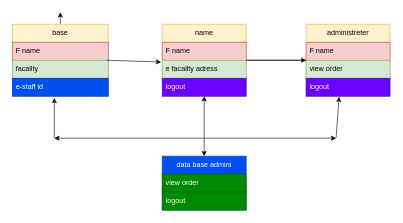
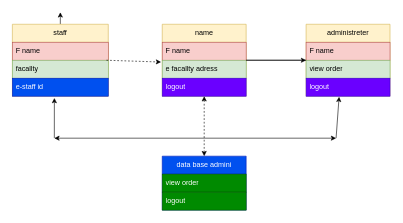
(60, 33) -> (60, 33)
(133, 61) -> (133, 61)
(204, 126) -> (204, 126)
